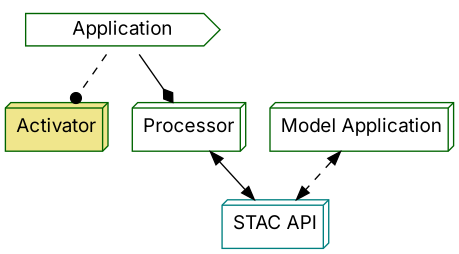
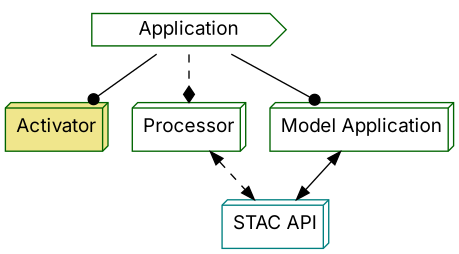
(151, 72) -> (189, 70)
(93, 74) -> (127, 75)
none -> (270, 76)
(232, 176) -> (232, 176)
(318, 176) -> (318, 176)
